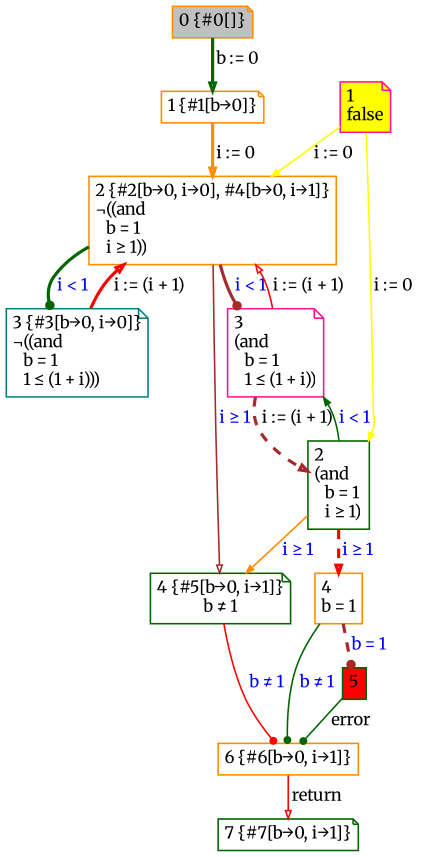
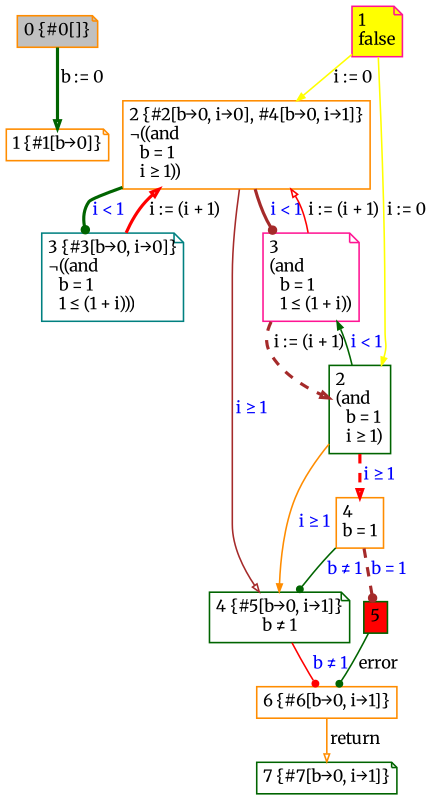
(213, 146) -> none
(293, 677) -> (318, 567)
(288, 793) -> (327, 736)
